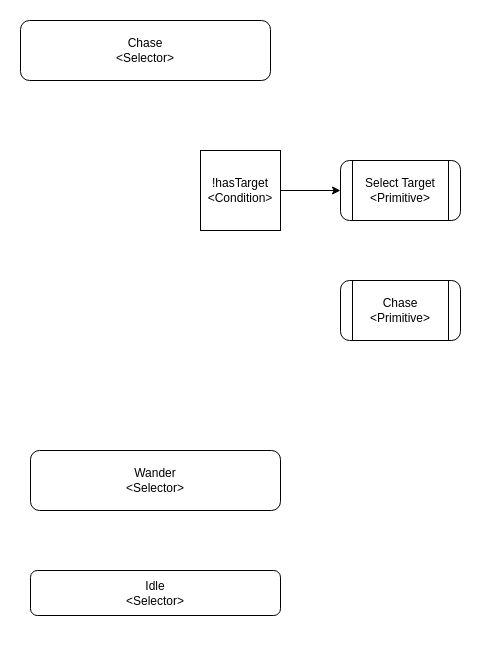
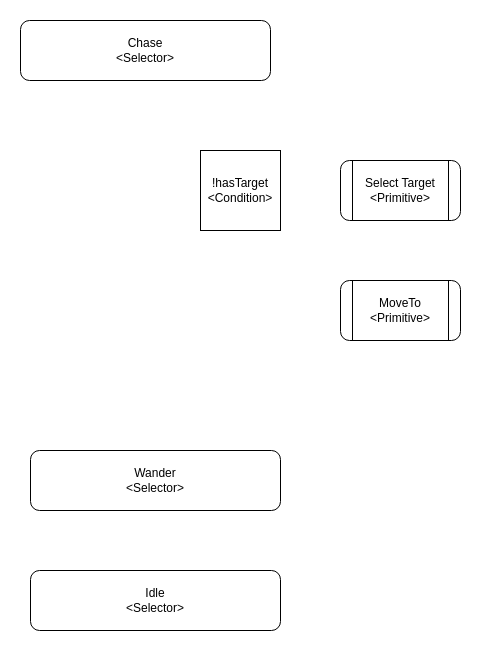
(307, 191) -> none
(401, 311) -> (401, 311)
(156, 593) -> (156, 601)
